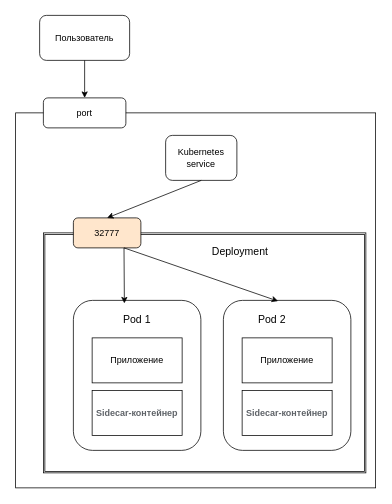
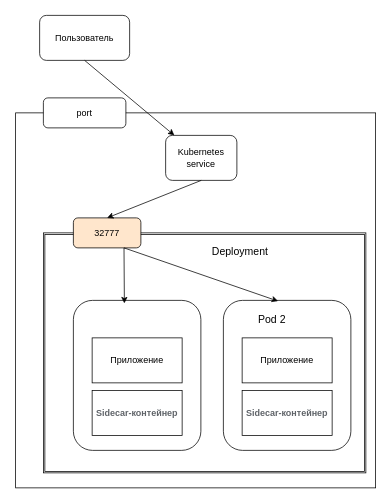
(84, 77) -> (127, 96)
(137, 319) -> none
